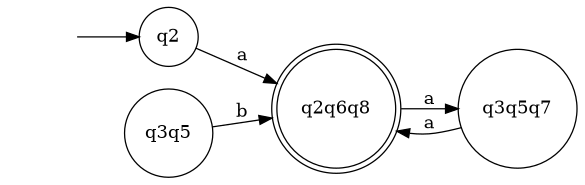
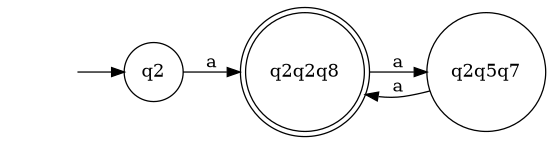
(336, 109) -> (305, 72)
(518, 109) -> (486, 72)
(169, 133) -> none
